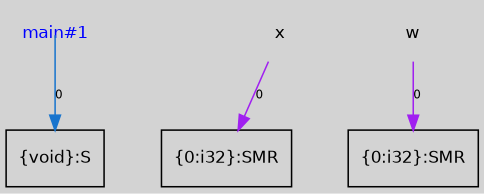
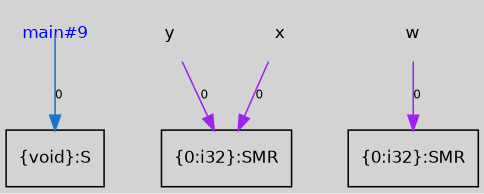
(55, 34) -> (55, 34)
none -> (170, 34)
